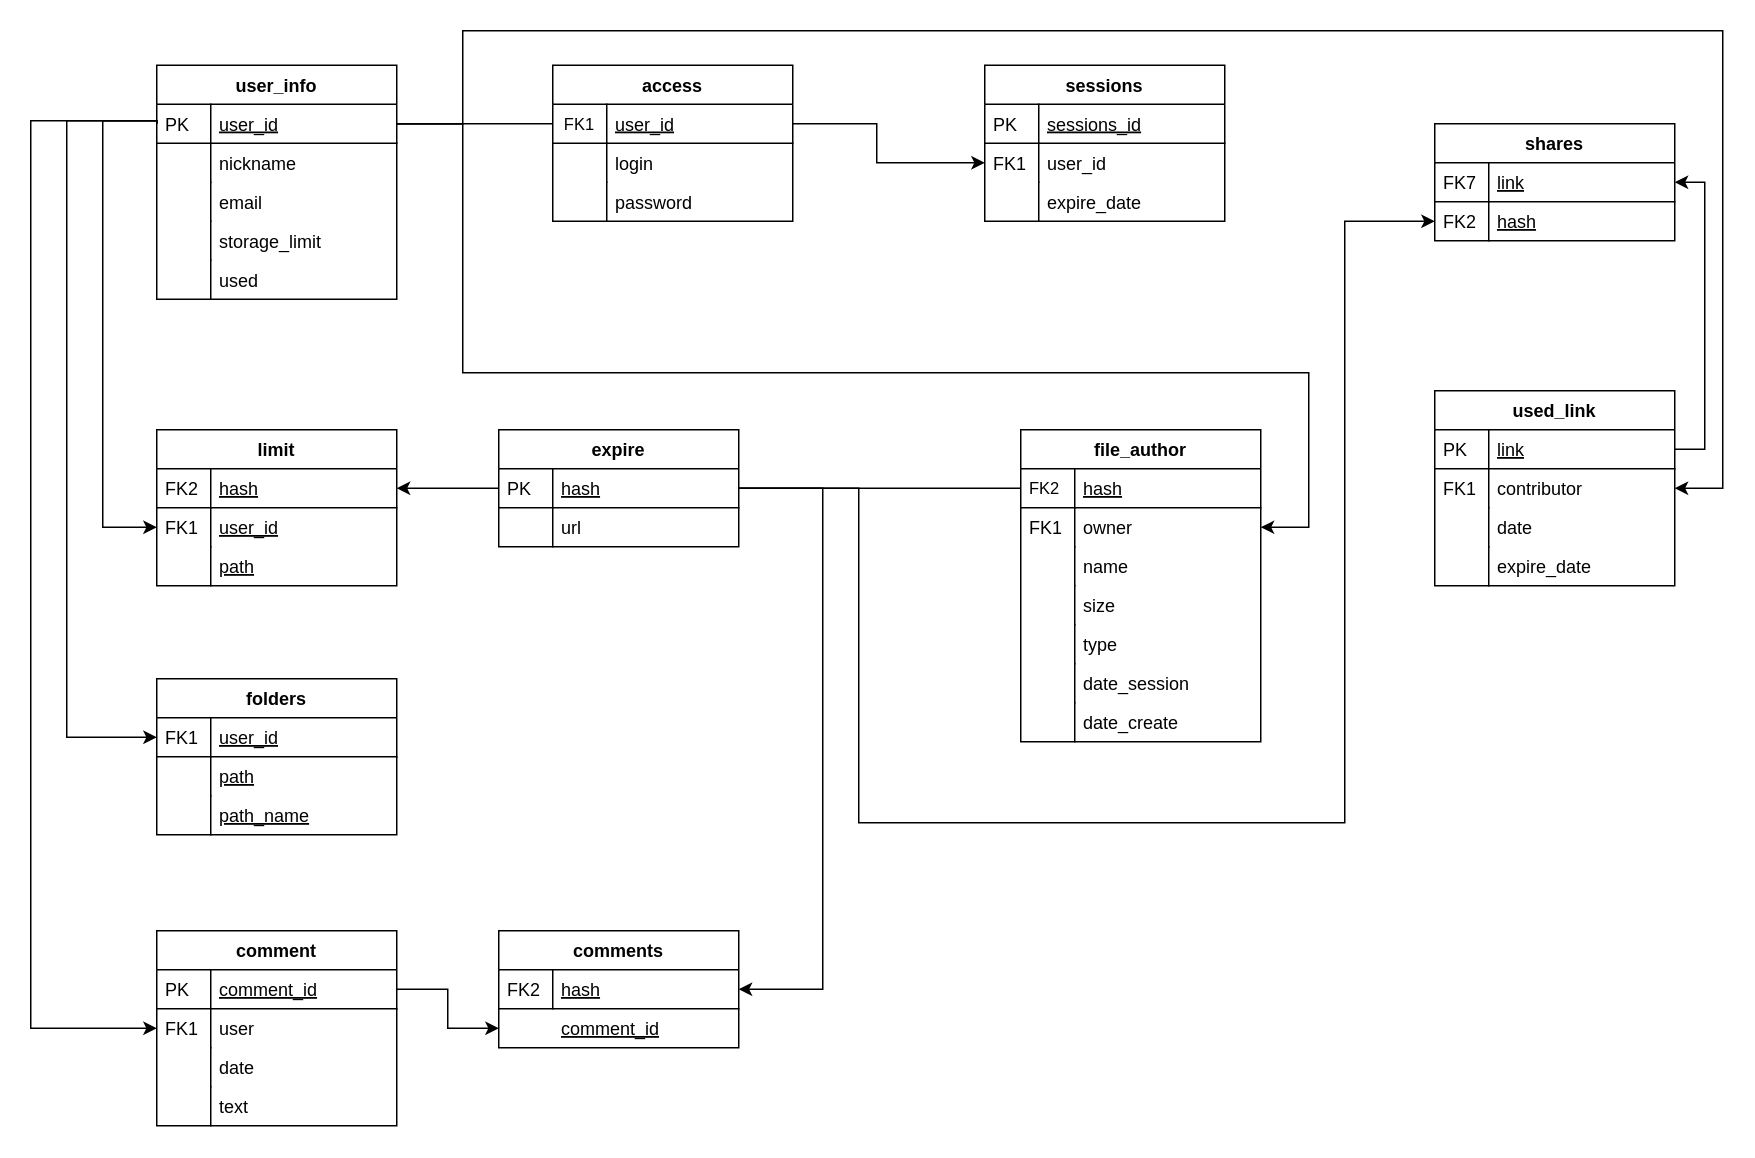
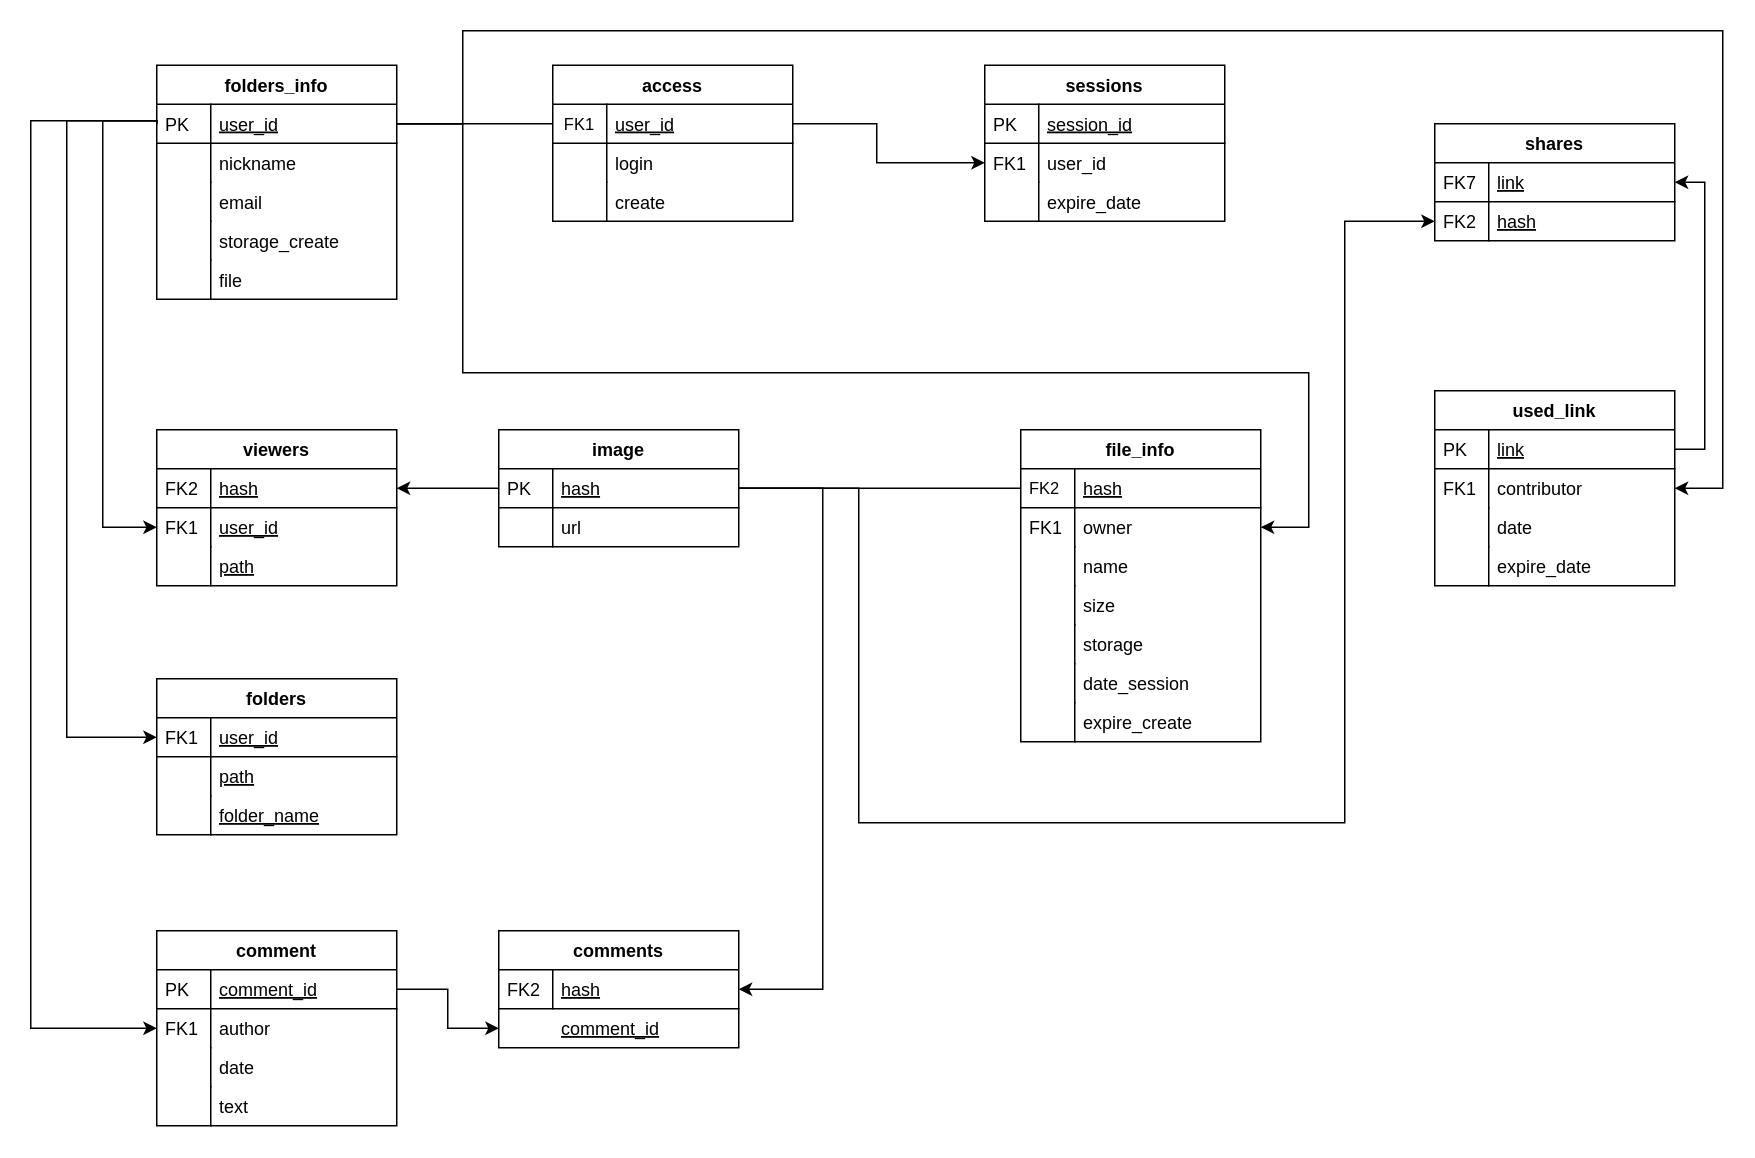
(276, 86) -> (276, 86)
(1098, 125) -> (1093, 125)
(655, 203) -> (645, 203)
(278, 242) -> (290, 242)
(239, 281) -> (234, 281)
(276, 450) -> (276, 450)
(618, 450) -> (618, 450)
(1140, 450) -> (1140, 450)
(1103, 645) -> (1118, 645)
(1138, 723) -> (1146, 723)
(264, 816) -> (272, 816)
(239, 1029) -> (249, 1029)
